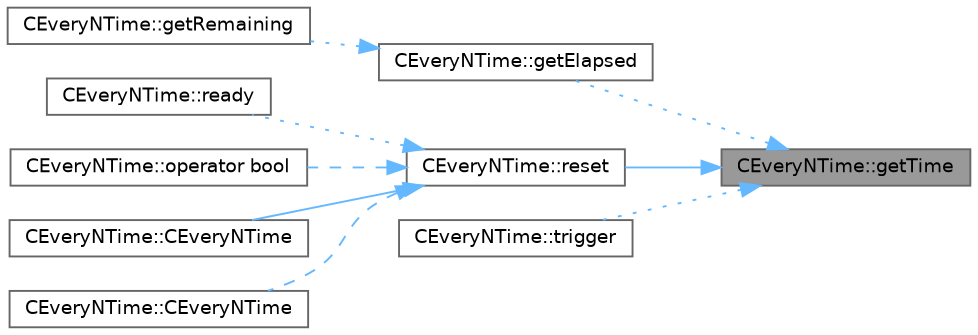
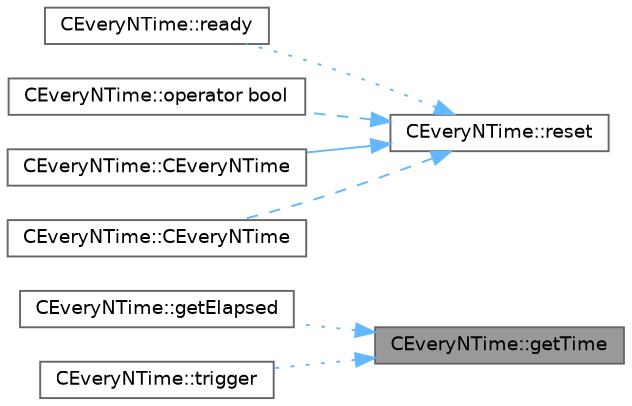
(159, 26) -> none
(663, 167) -> none
